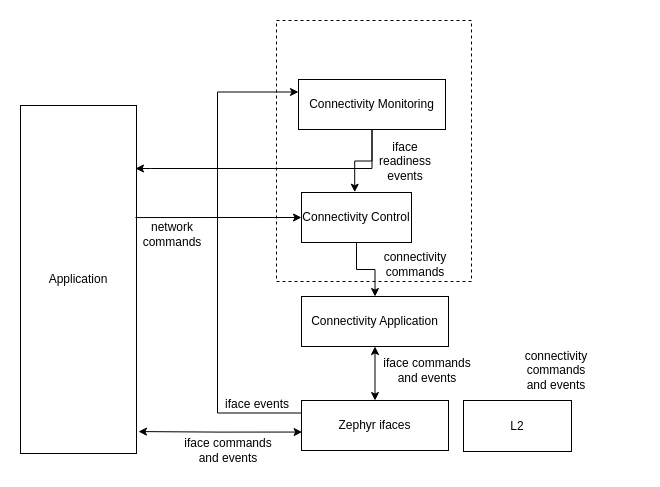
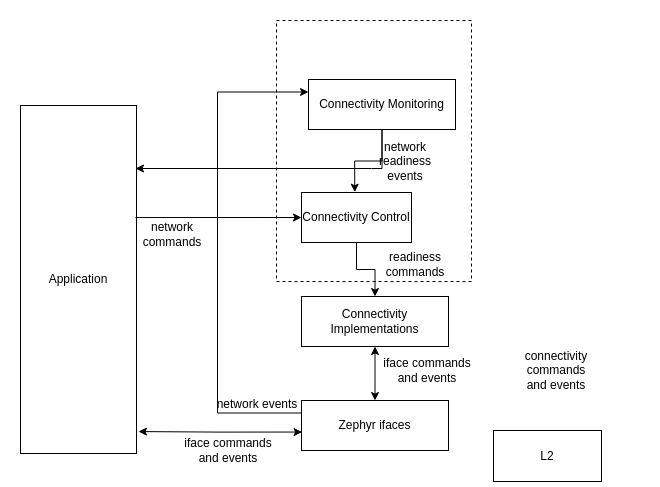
(372, 105) -> (382, 105)
(406, 162) -> (406, 162)
(416, 265) -> (416, 265)
(375, 322) -> (375, 322)
(258, 405) -> (258, 405)
(518, 426) -> (548, 456)
